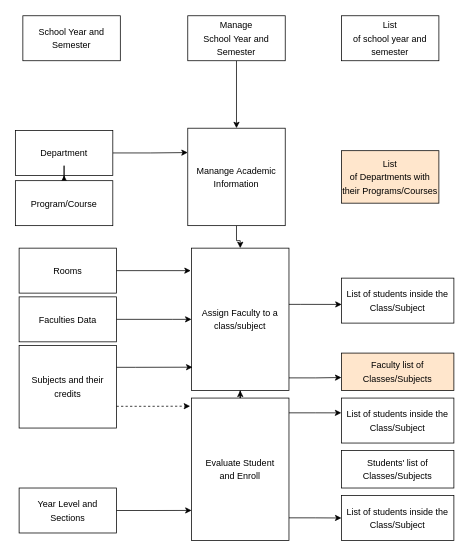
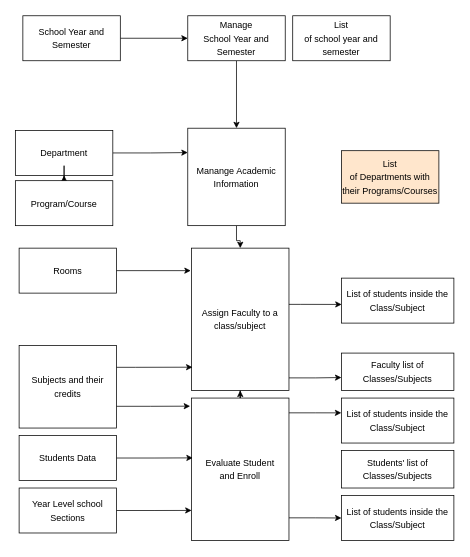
none -> (152, 38)
(390, 38) -> (342, 38)
(68, 319) -> none
(151, 319) -> none
(398, 372) -> (398, 372)
(151, 406) -> (151, 406)
none -> (68, 458)
none -> (186, 458)
(68, 510) -> (68, 510)
